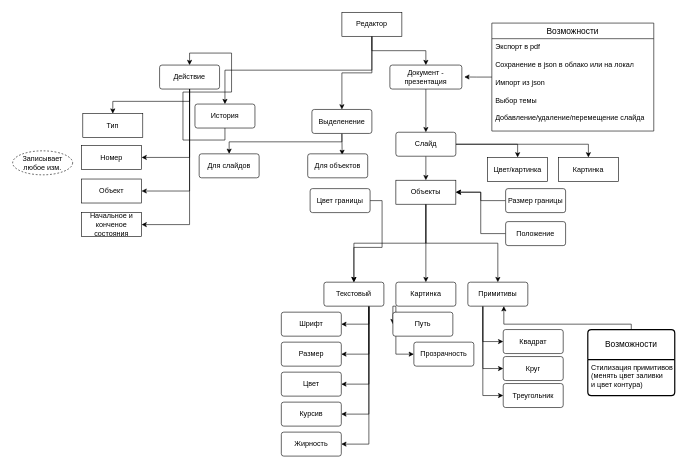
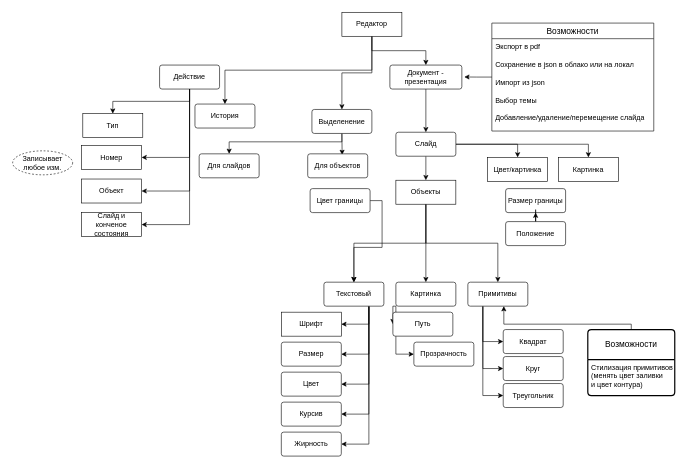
(231, 73) -> none
(494, 201) -> none
(111, 225) -> (111, 225)
(481, 231) -> (536, 215)
(311, 324) -> (311, 324)
